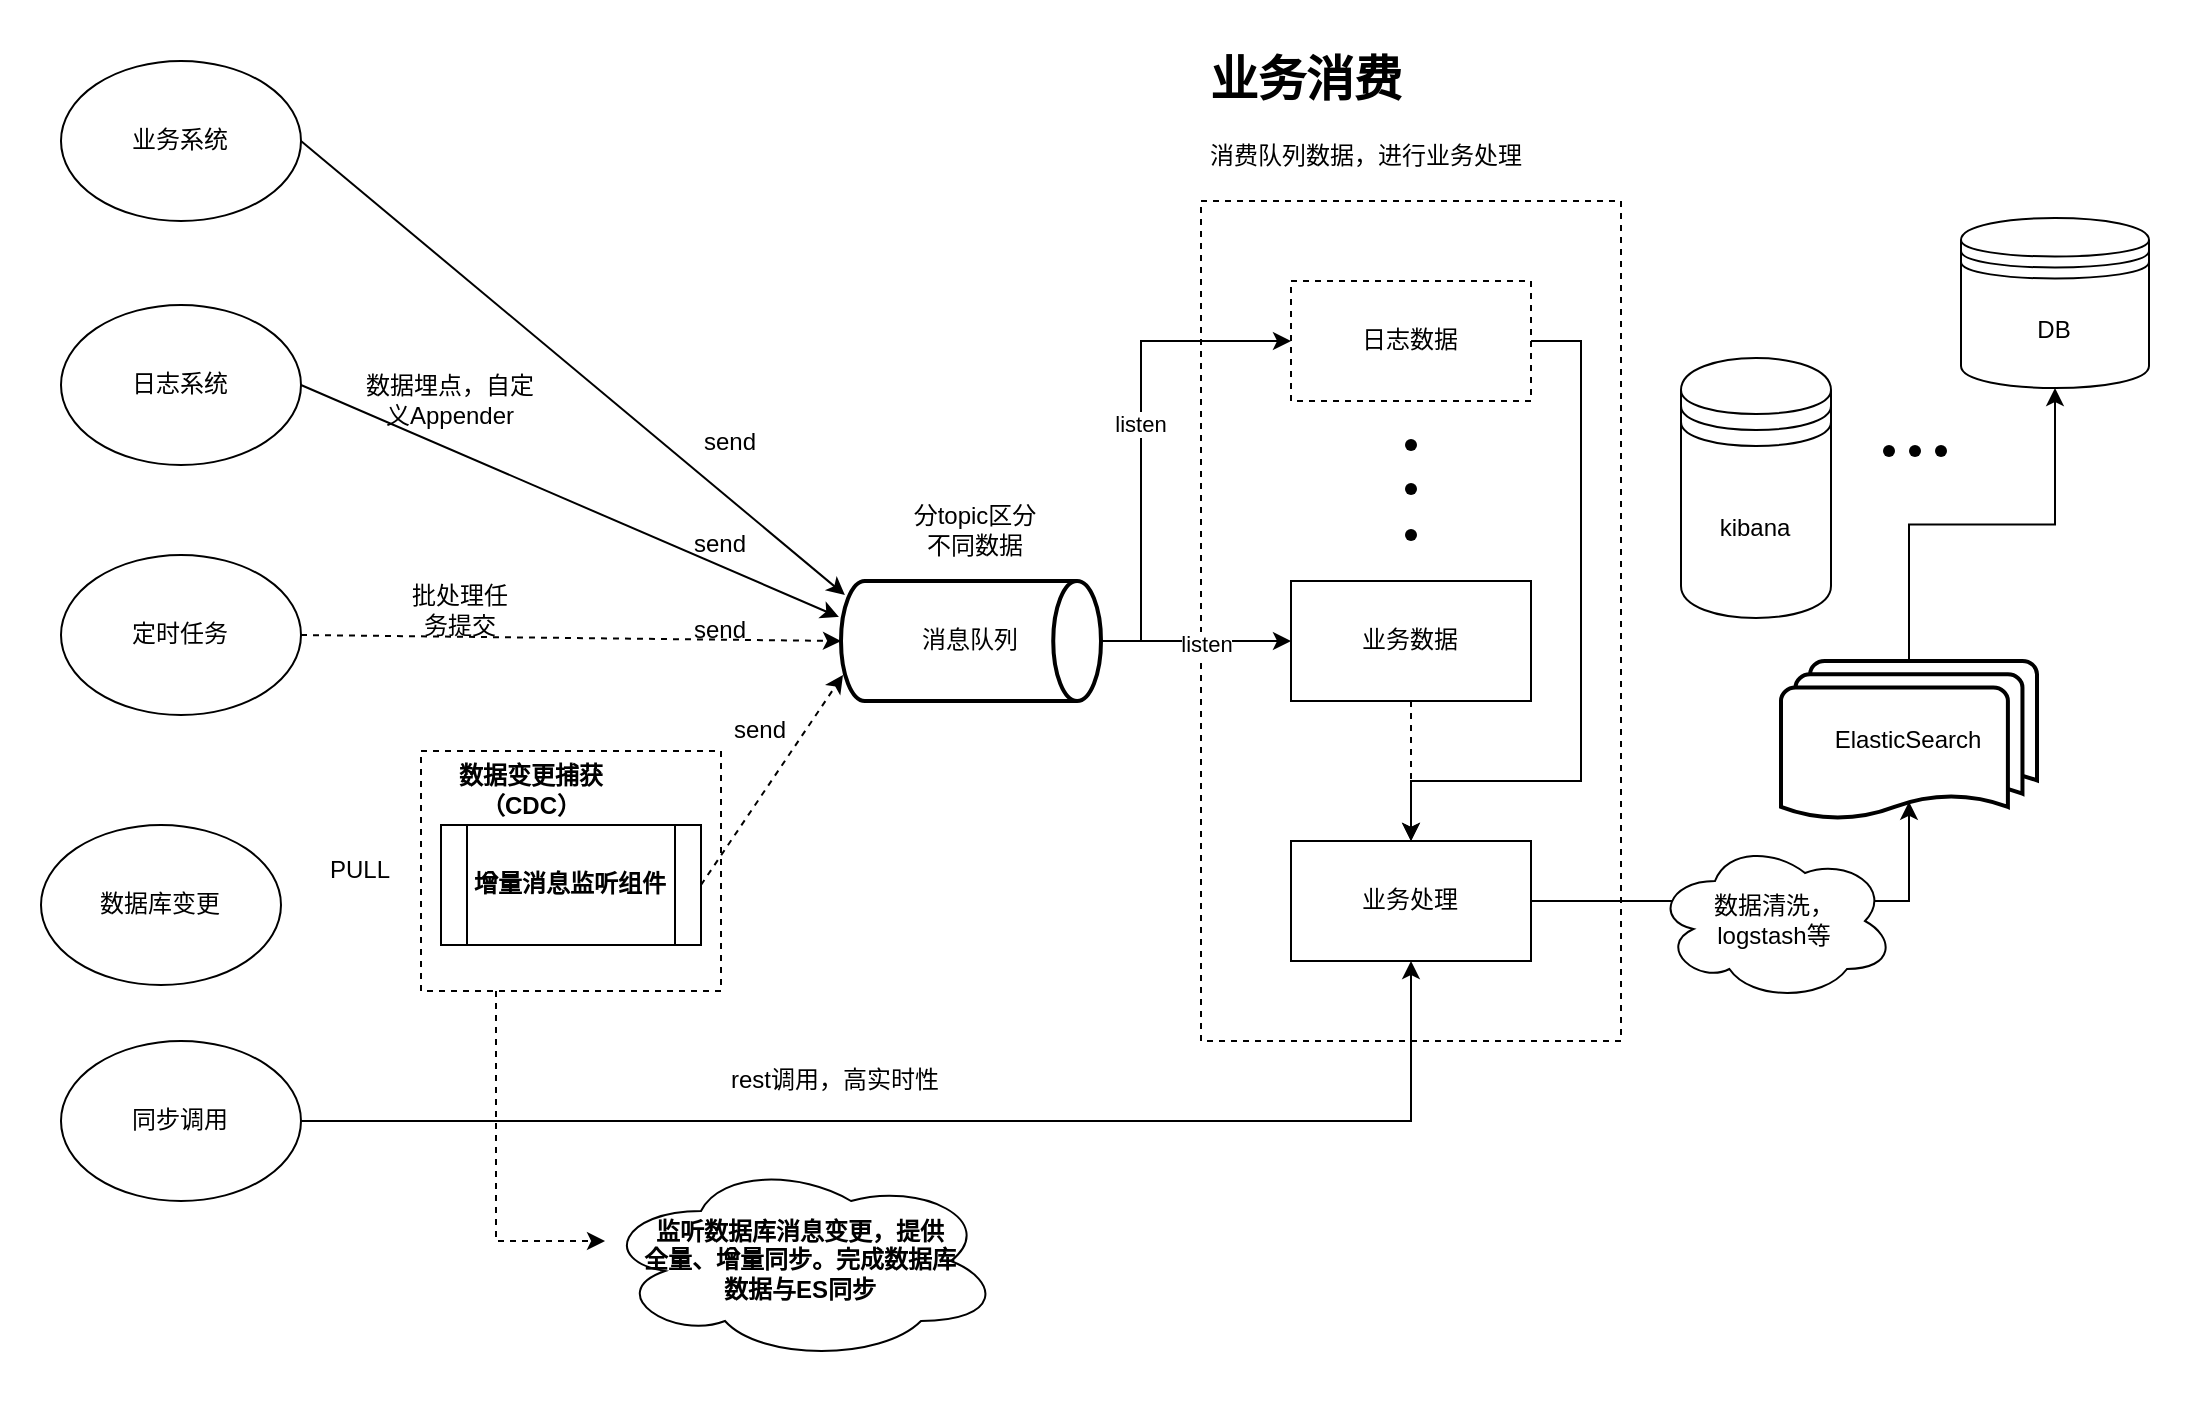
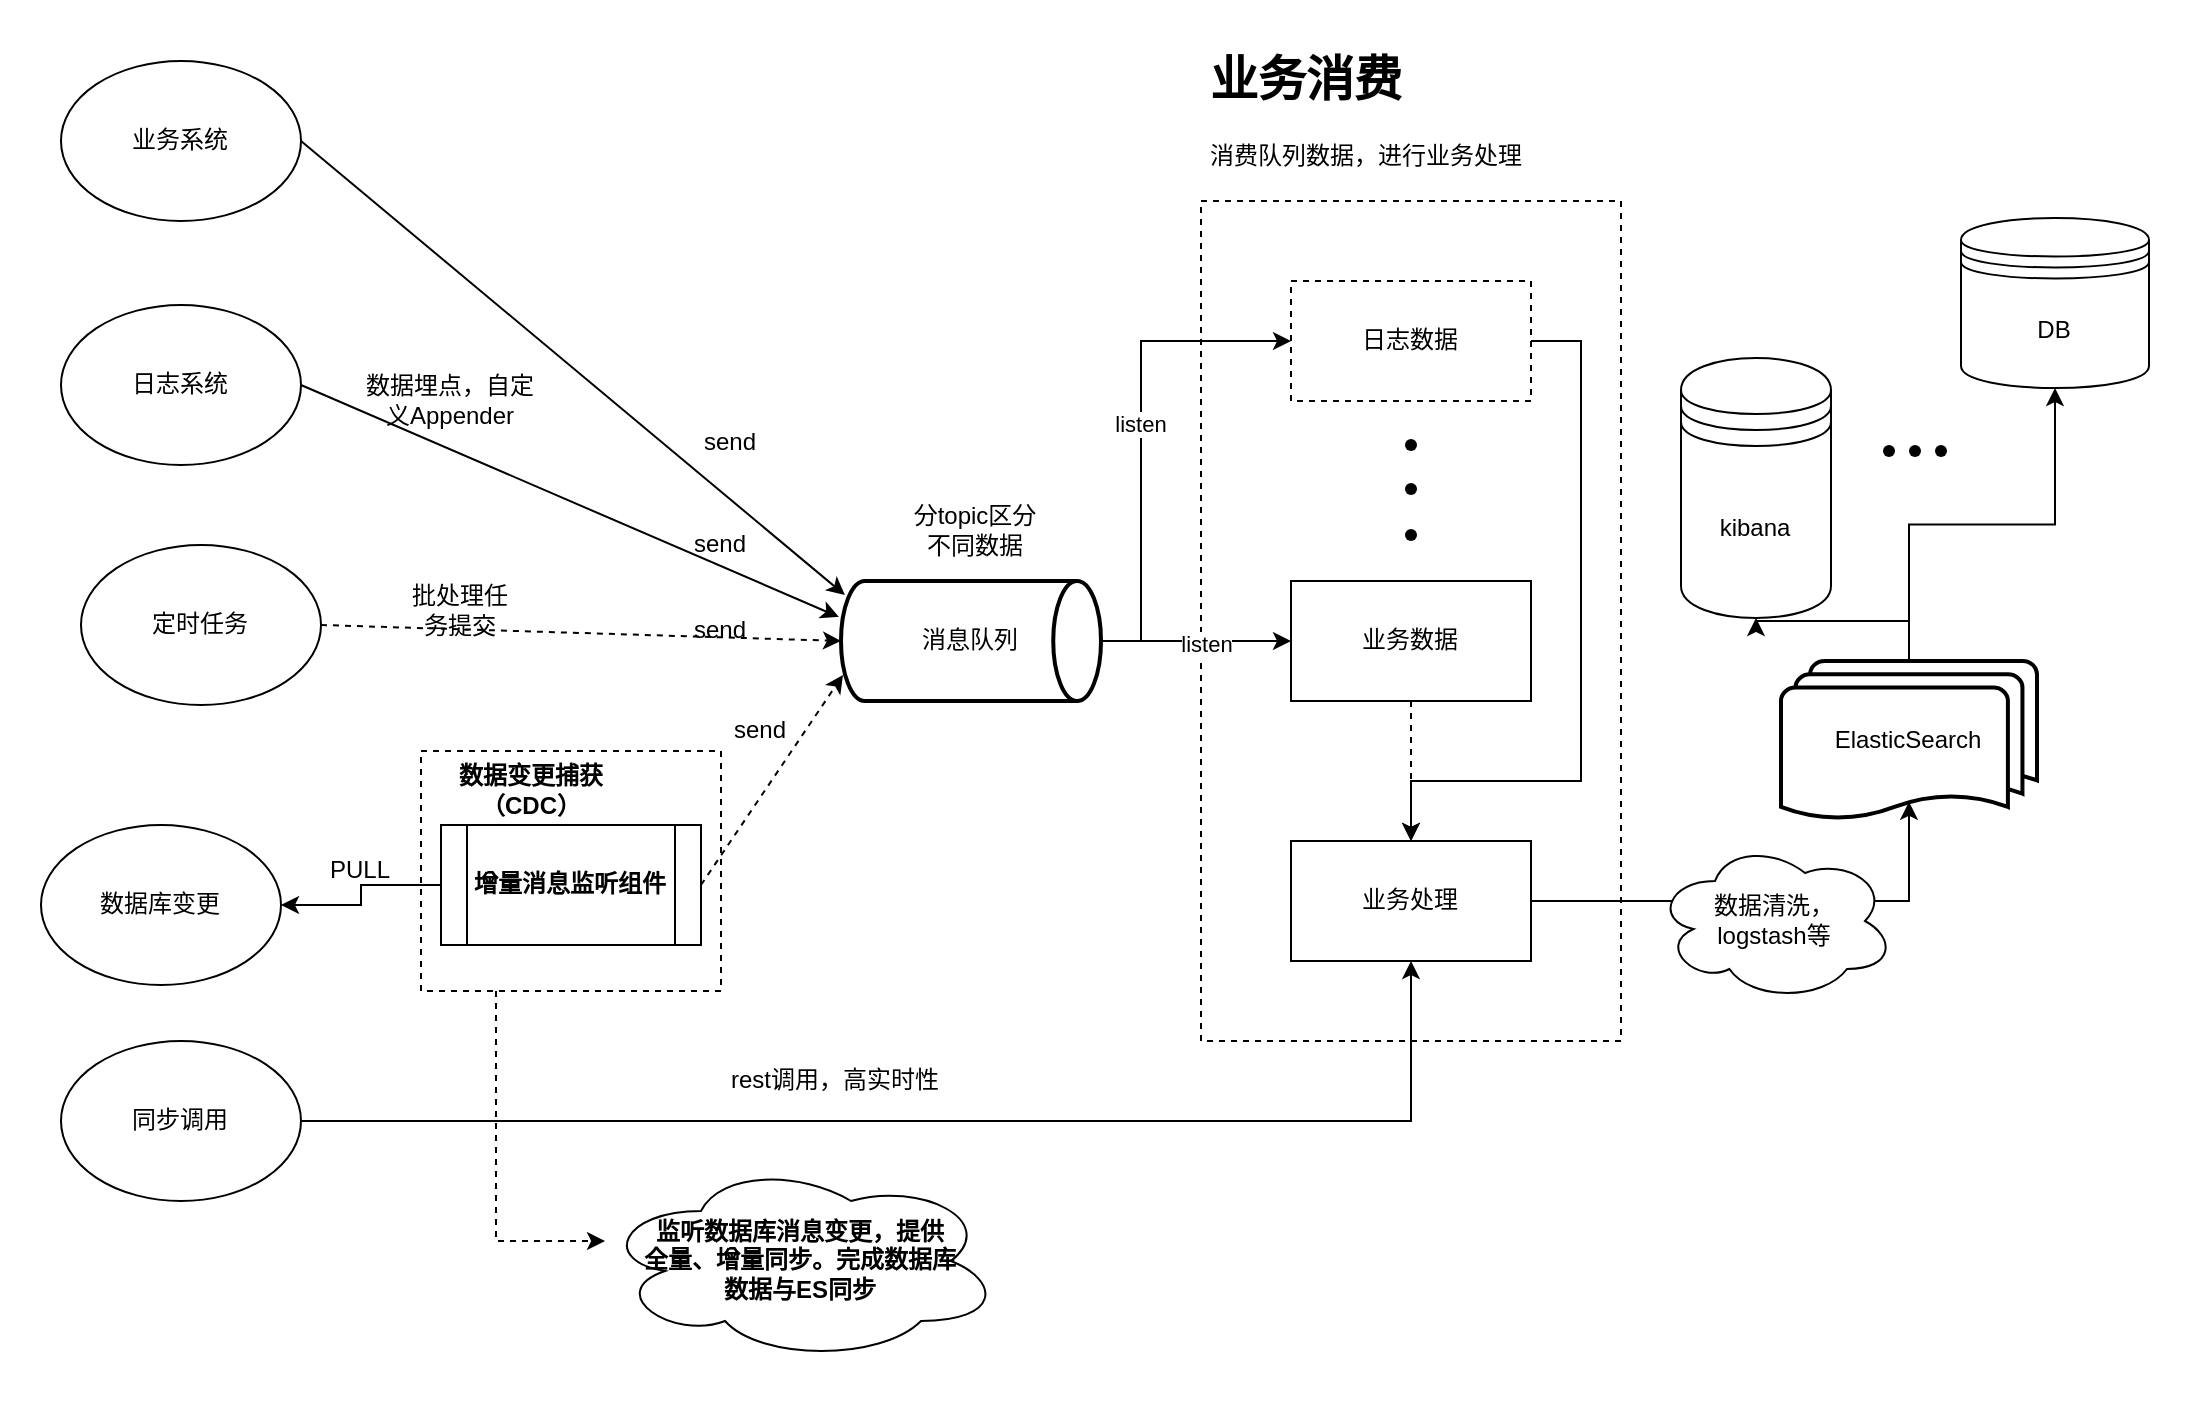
none -> (1826, 621)
(181, 635) -> (201, 625)
none -> (361, 888)
